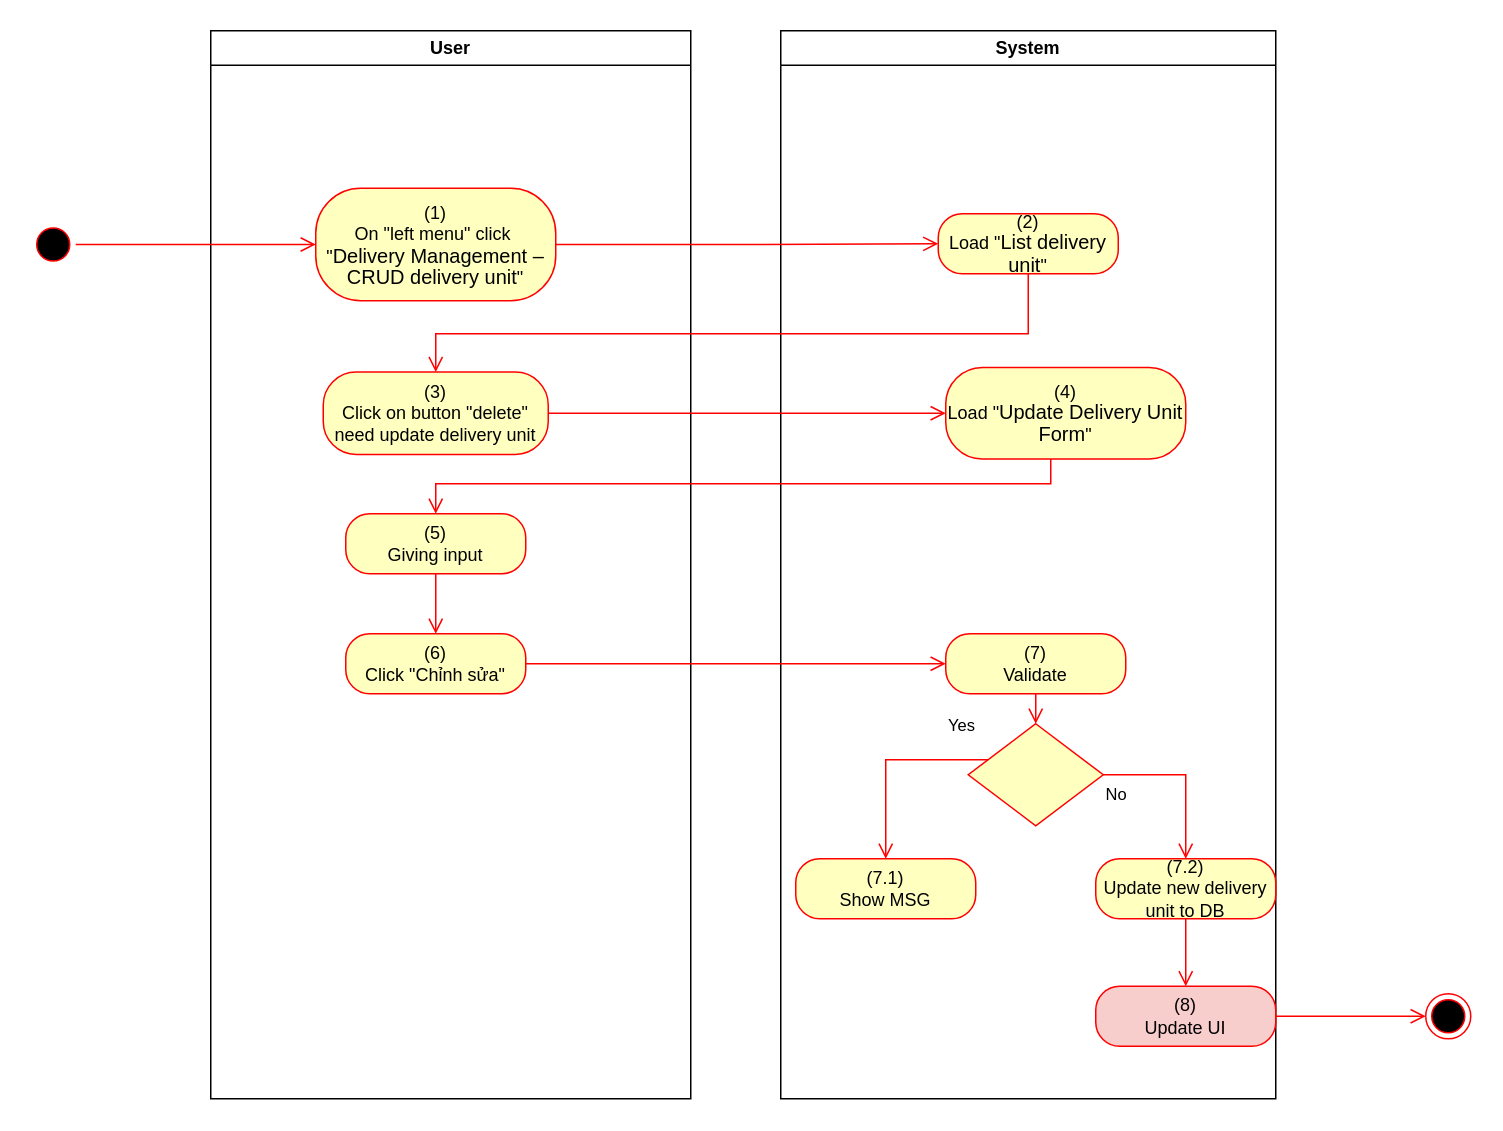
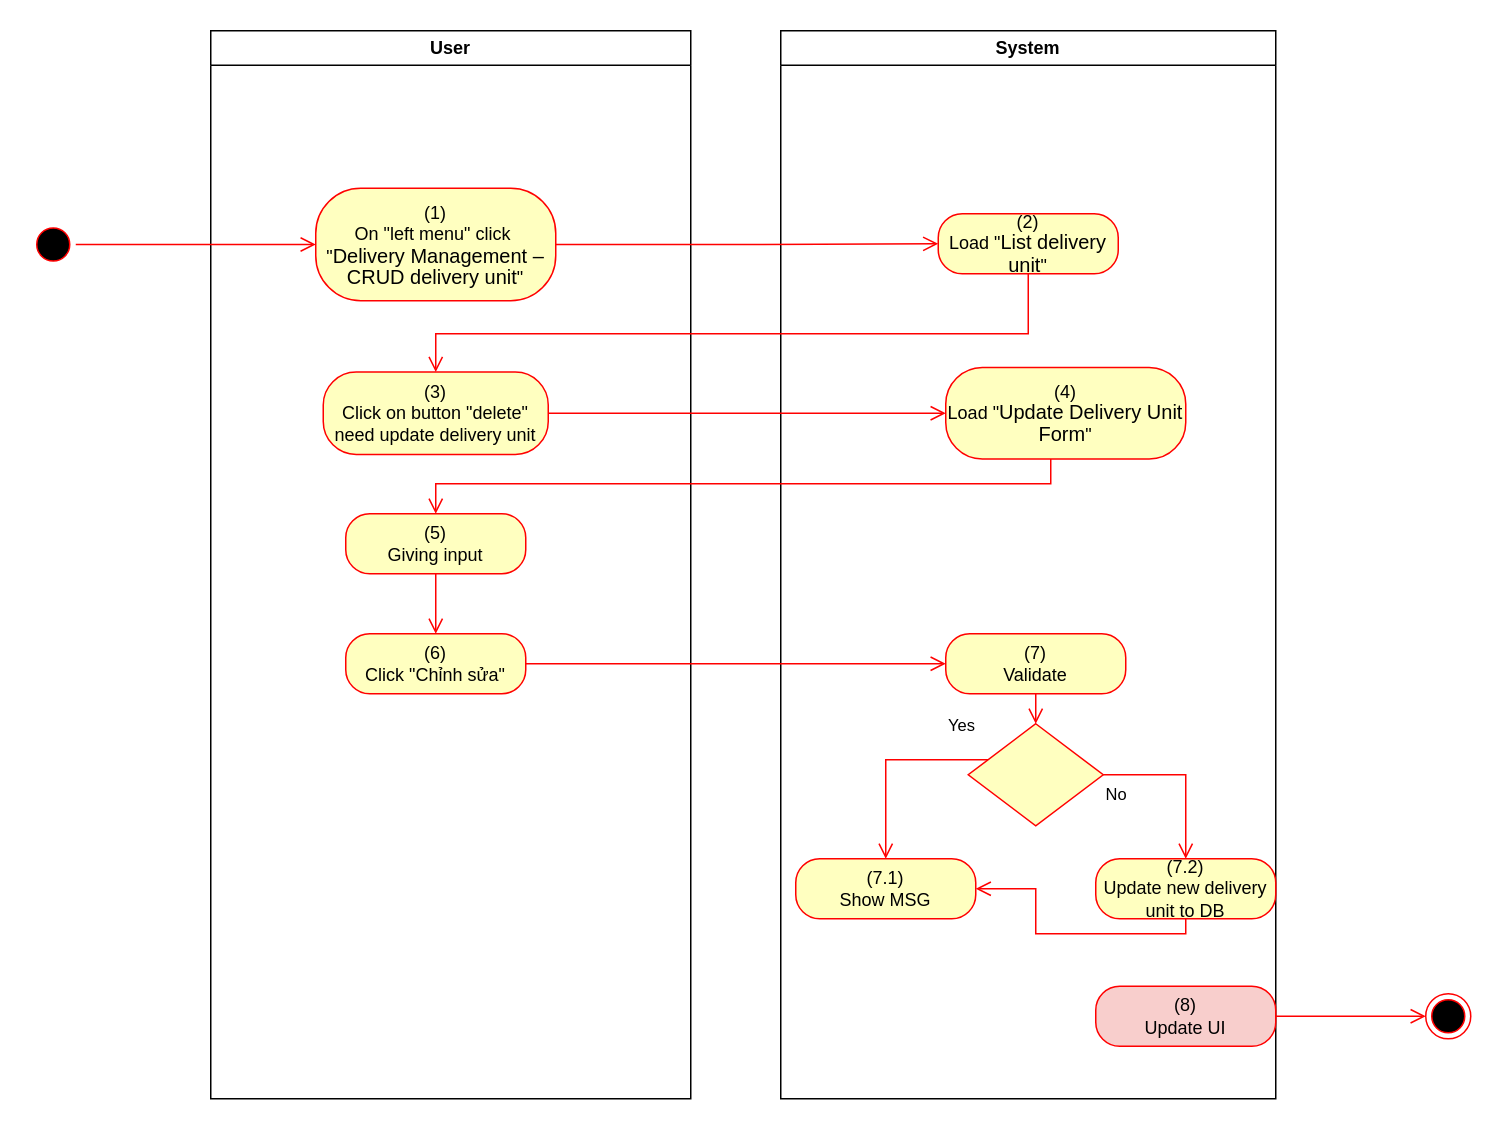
(1186, 957) -> (1062, 934)
